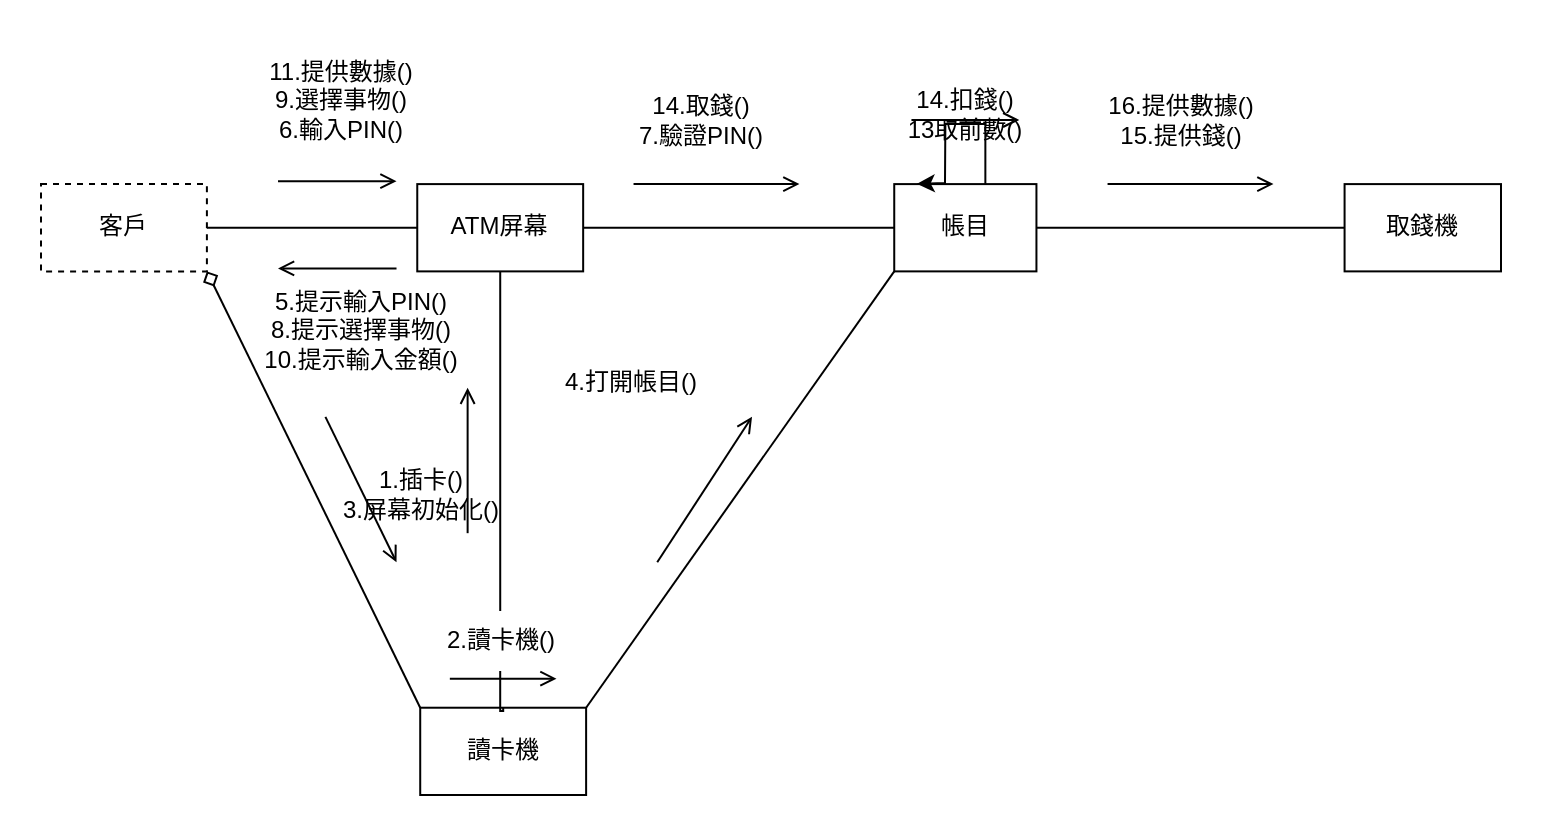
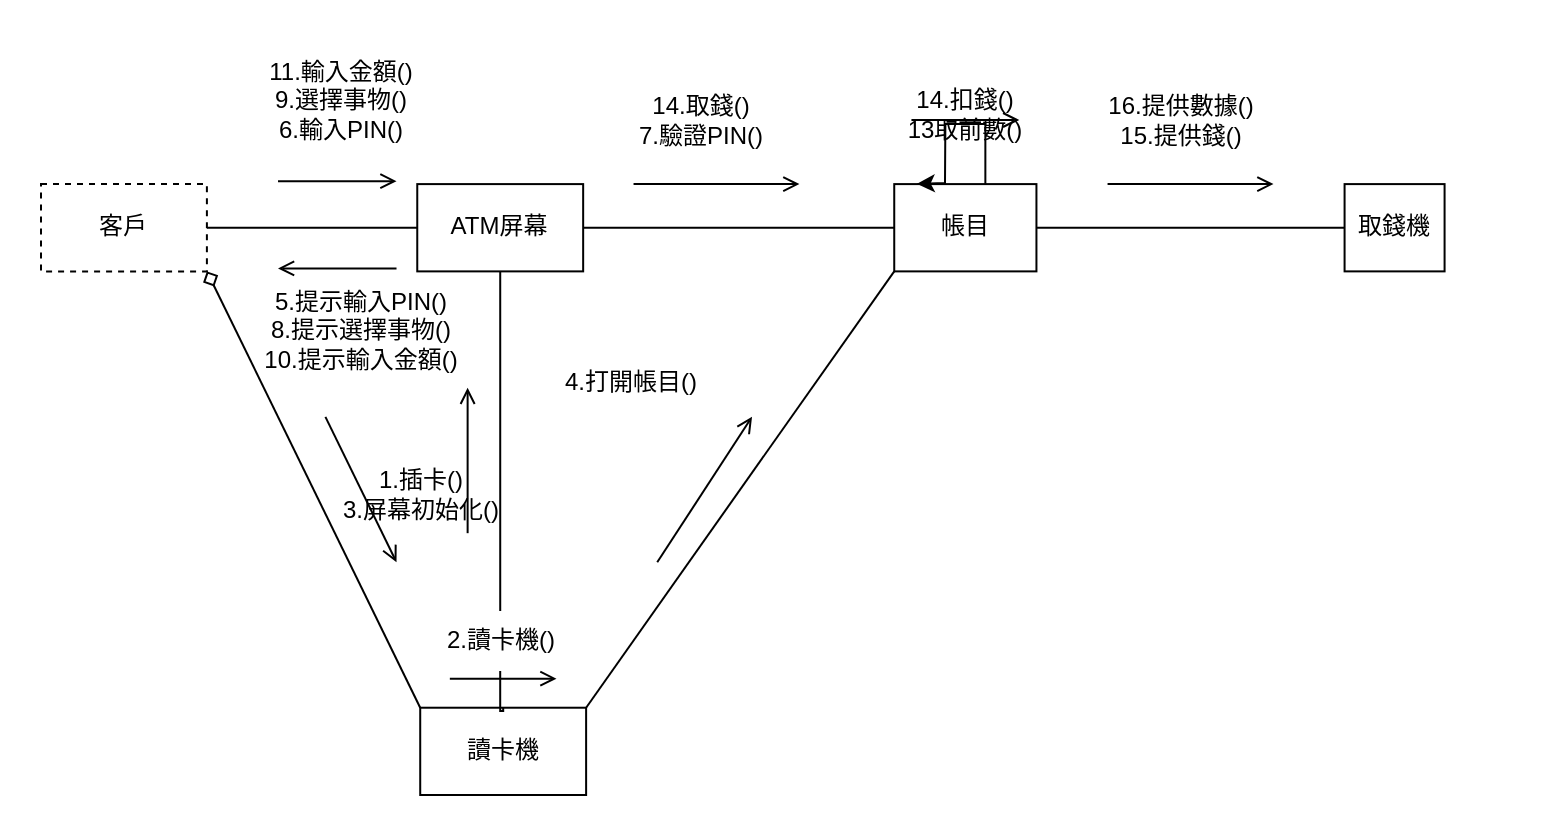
(342, 101) -> (342, 101)
(1423, 228) -> (1395, 228)
